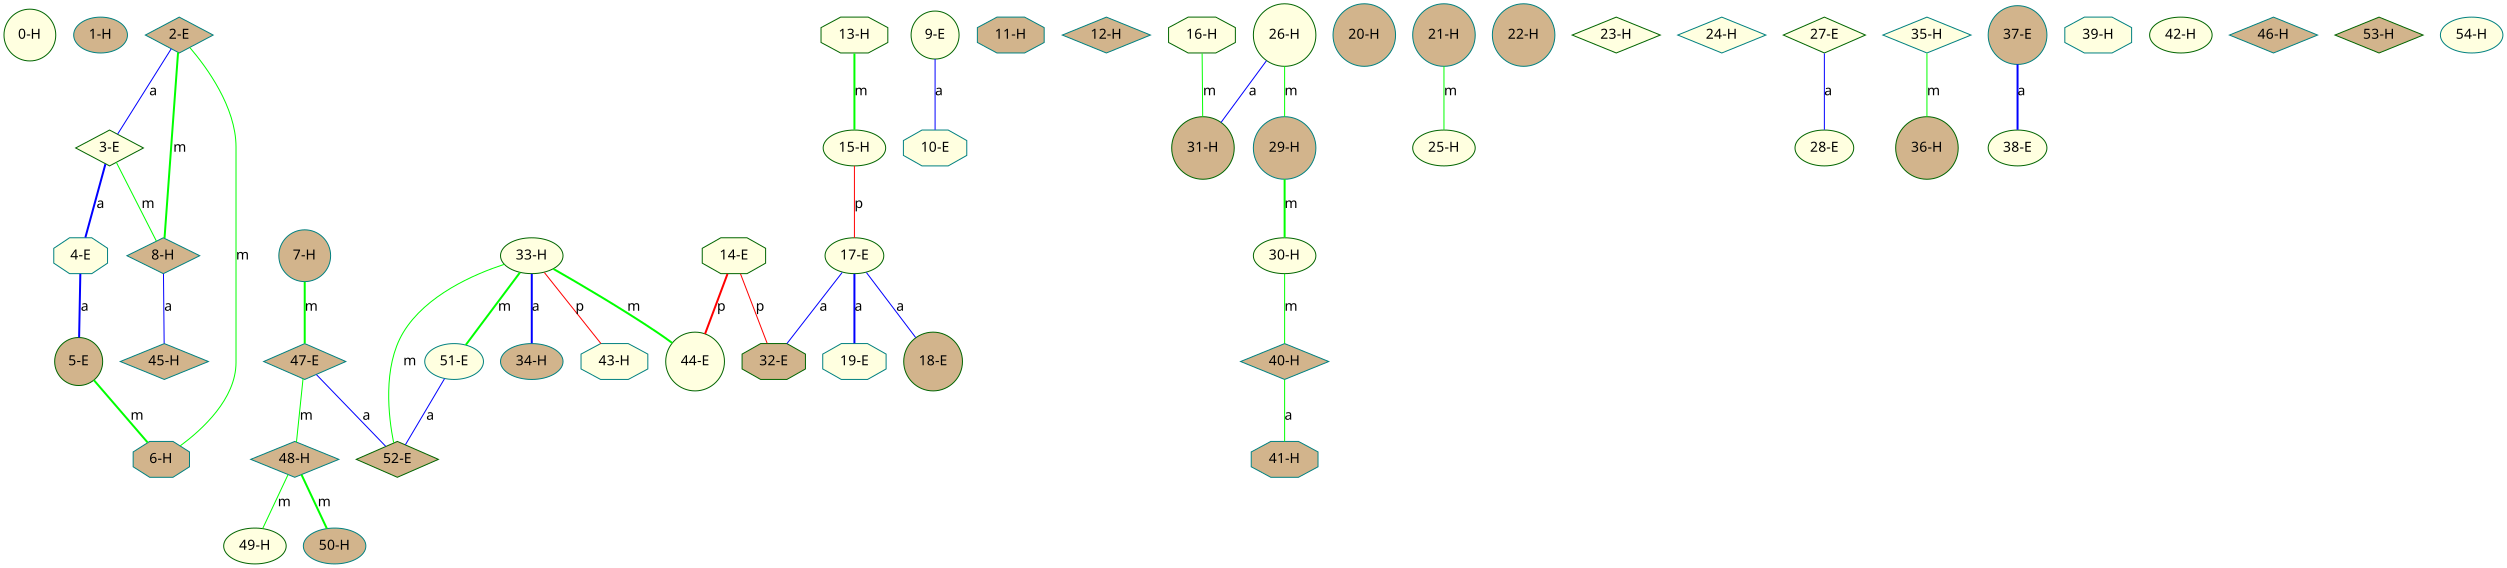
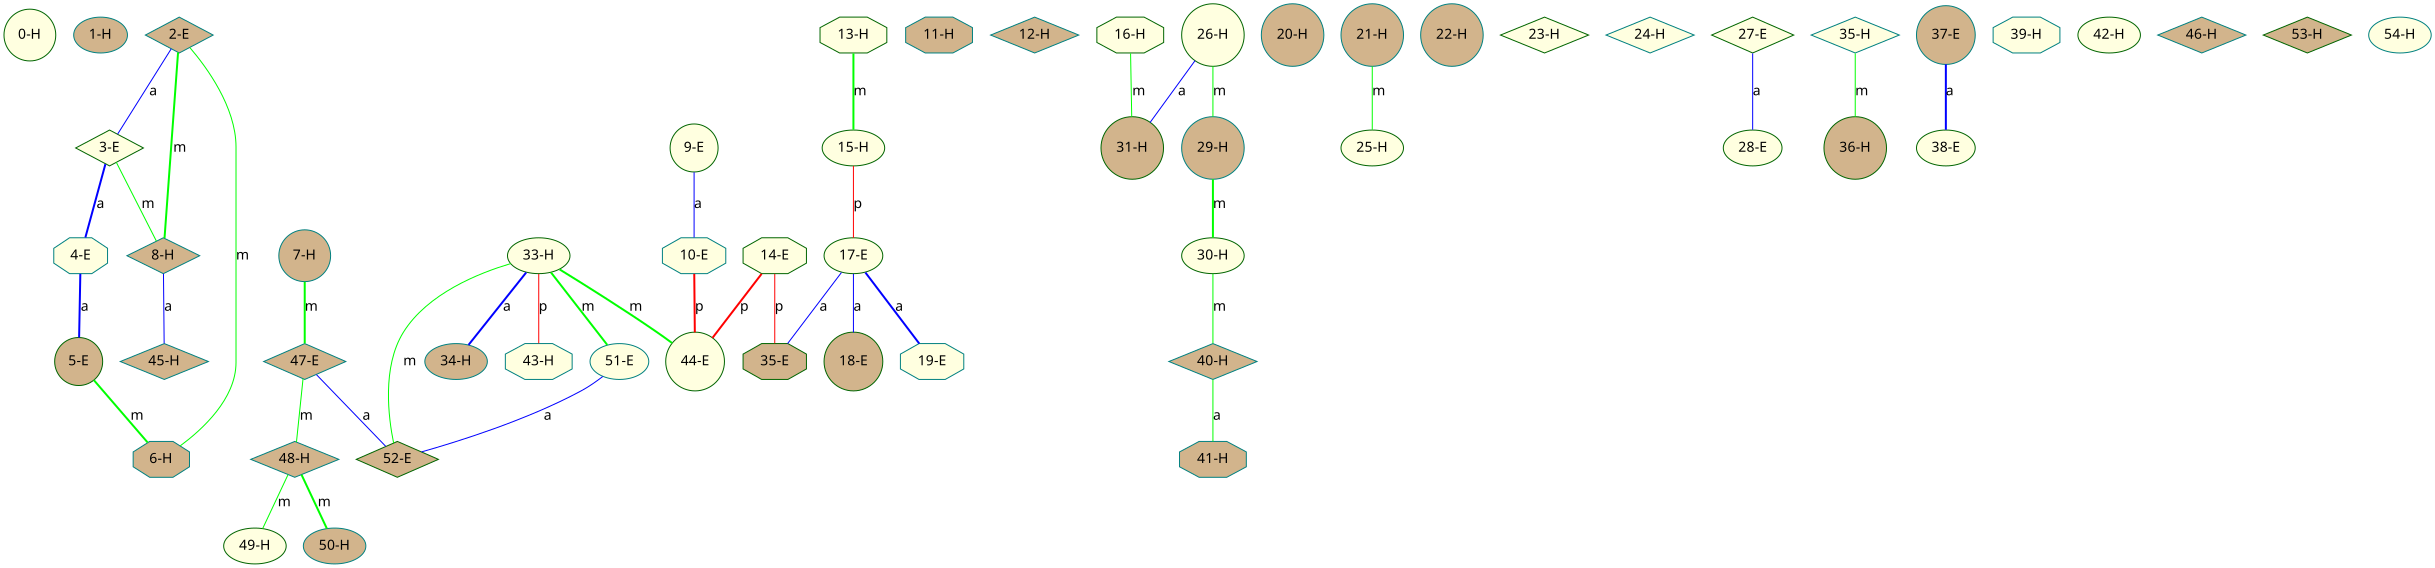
none -> (695, 303)
(774, 362) -> (775, 362)
